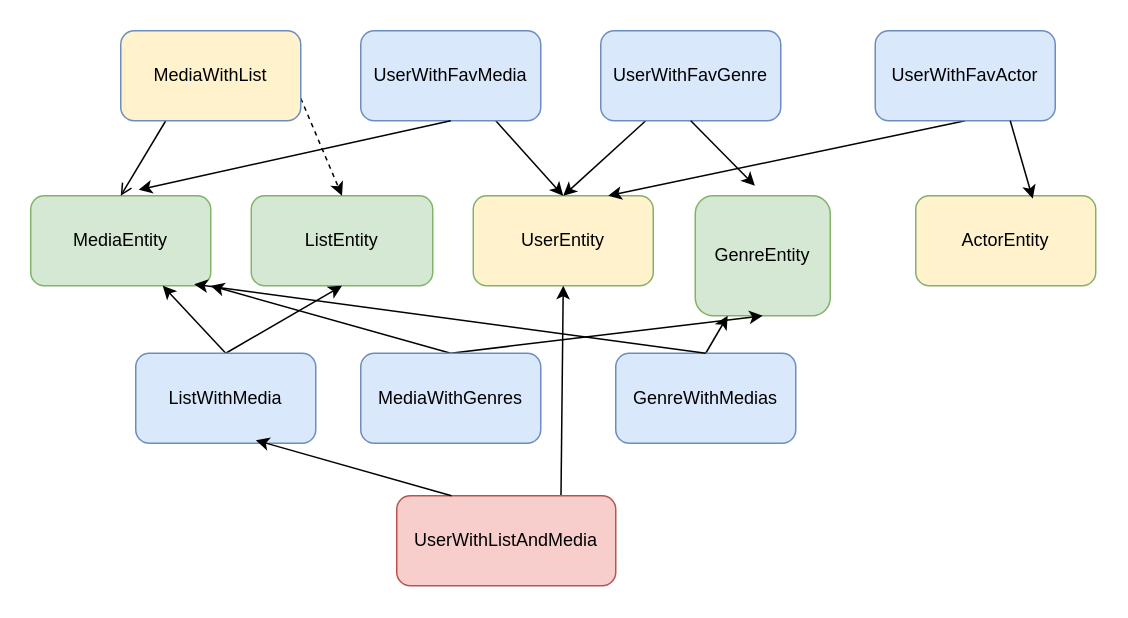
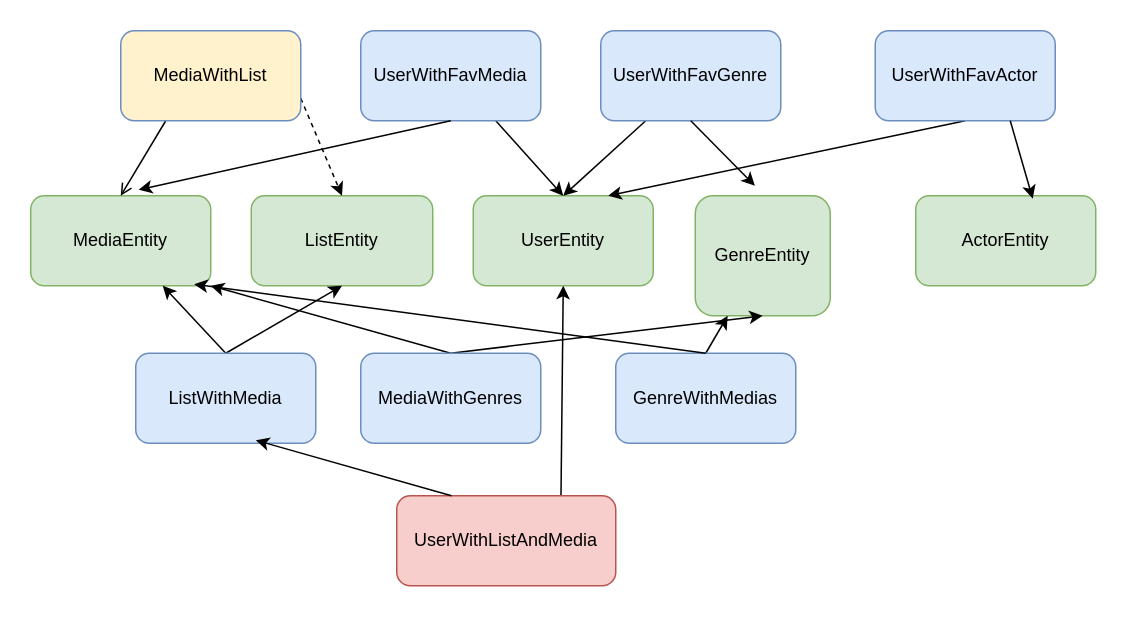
(563, 241) -> (563, 241)
(1006, 241) -> (1006, 241)
